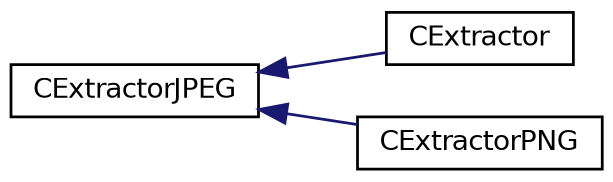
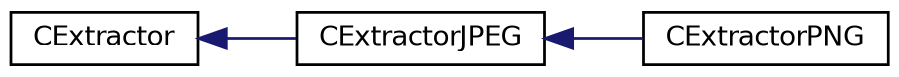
(337, 60) -> (261, 38)
